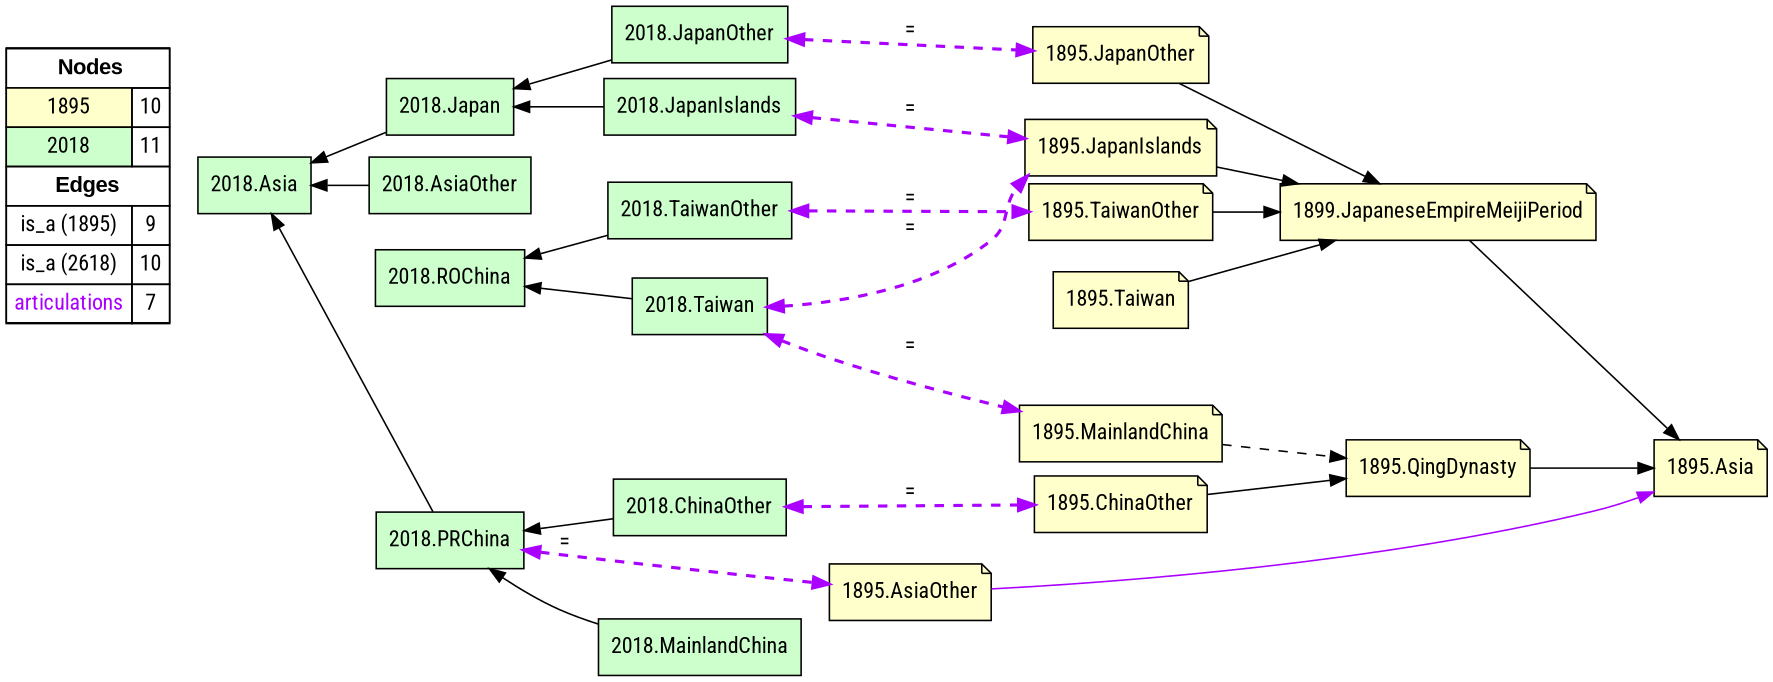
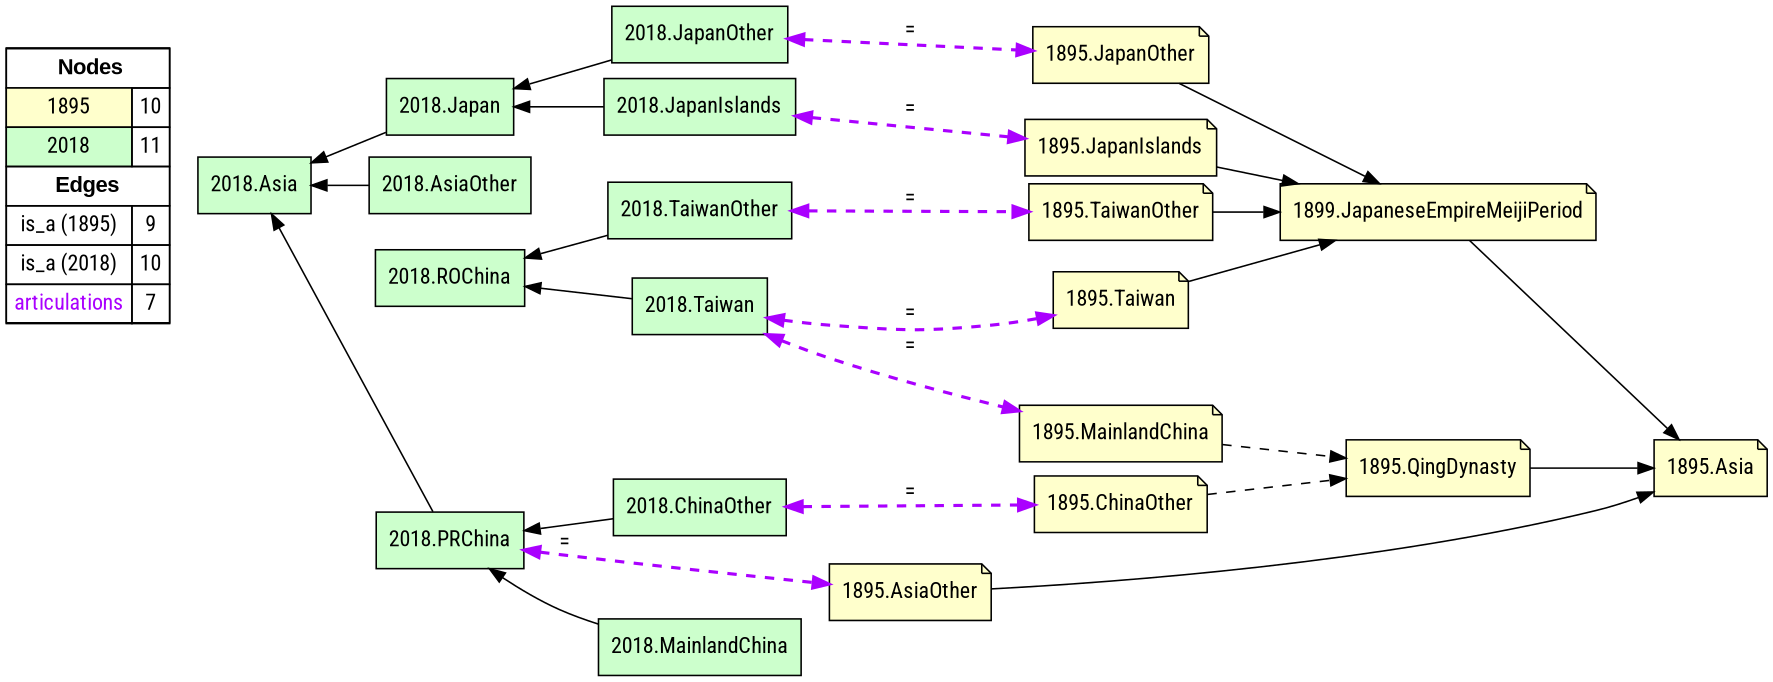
(69, 264) -> (69, 264)
(921, 279) -> (910, 330)
(1269, 487) -> (1269, 487)
(1318, 560) -> (1318, 560)
